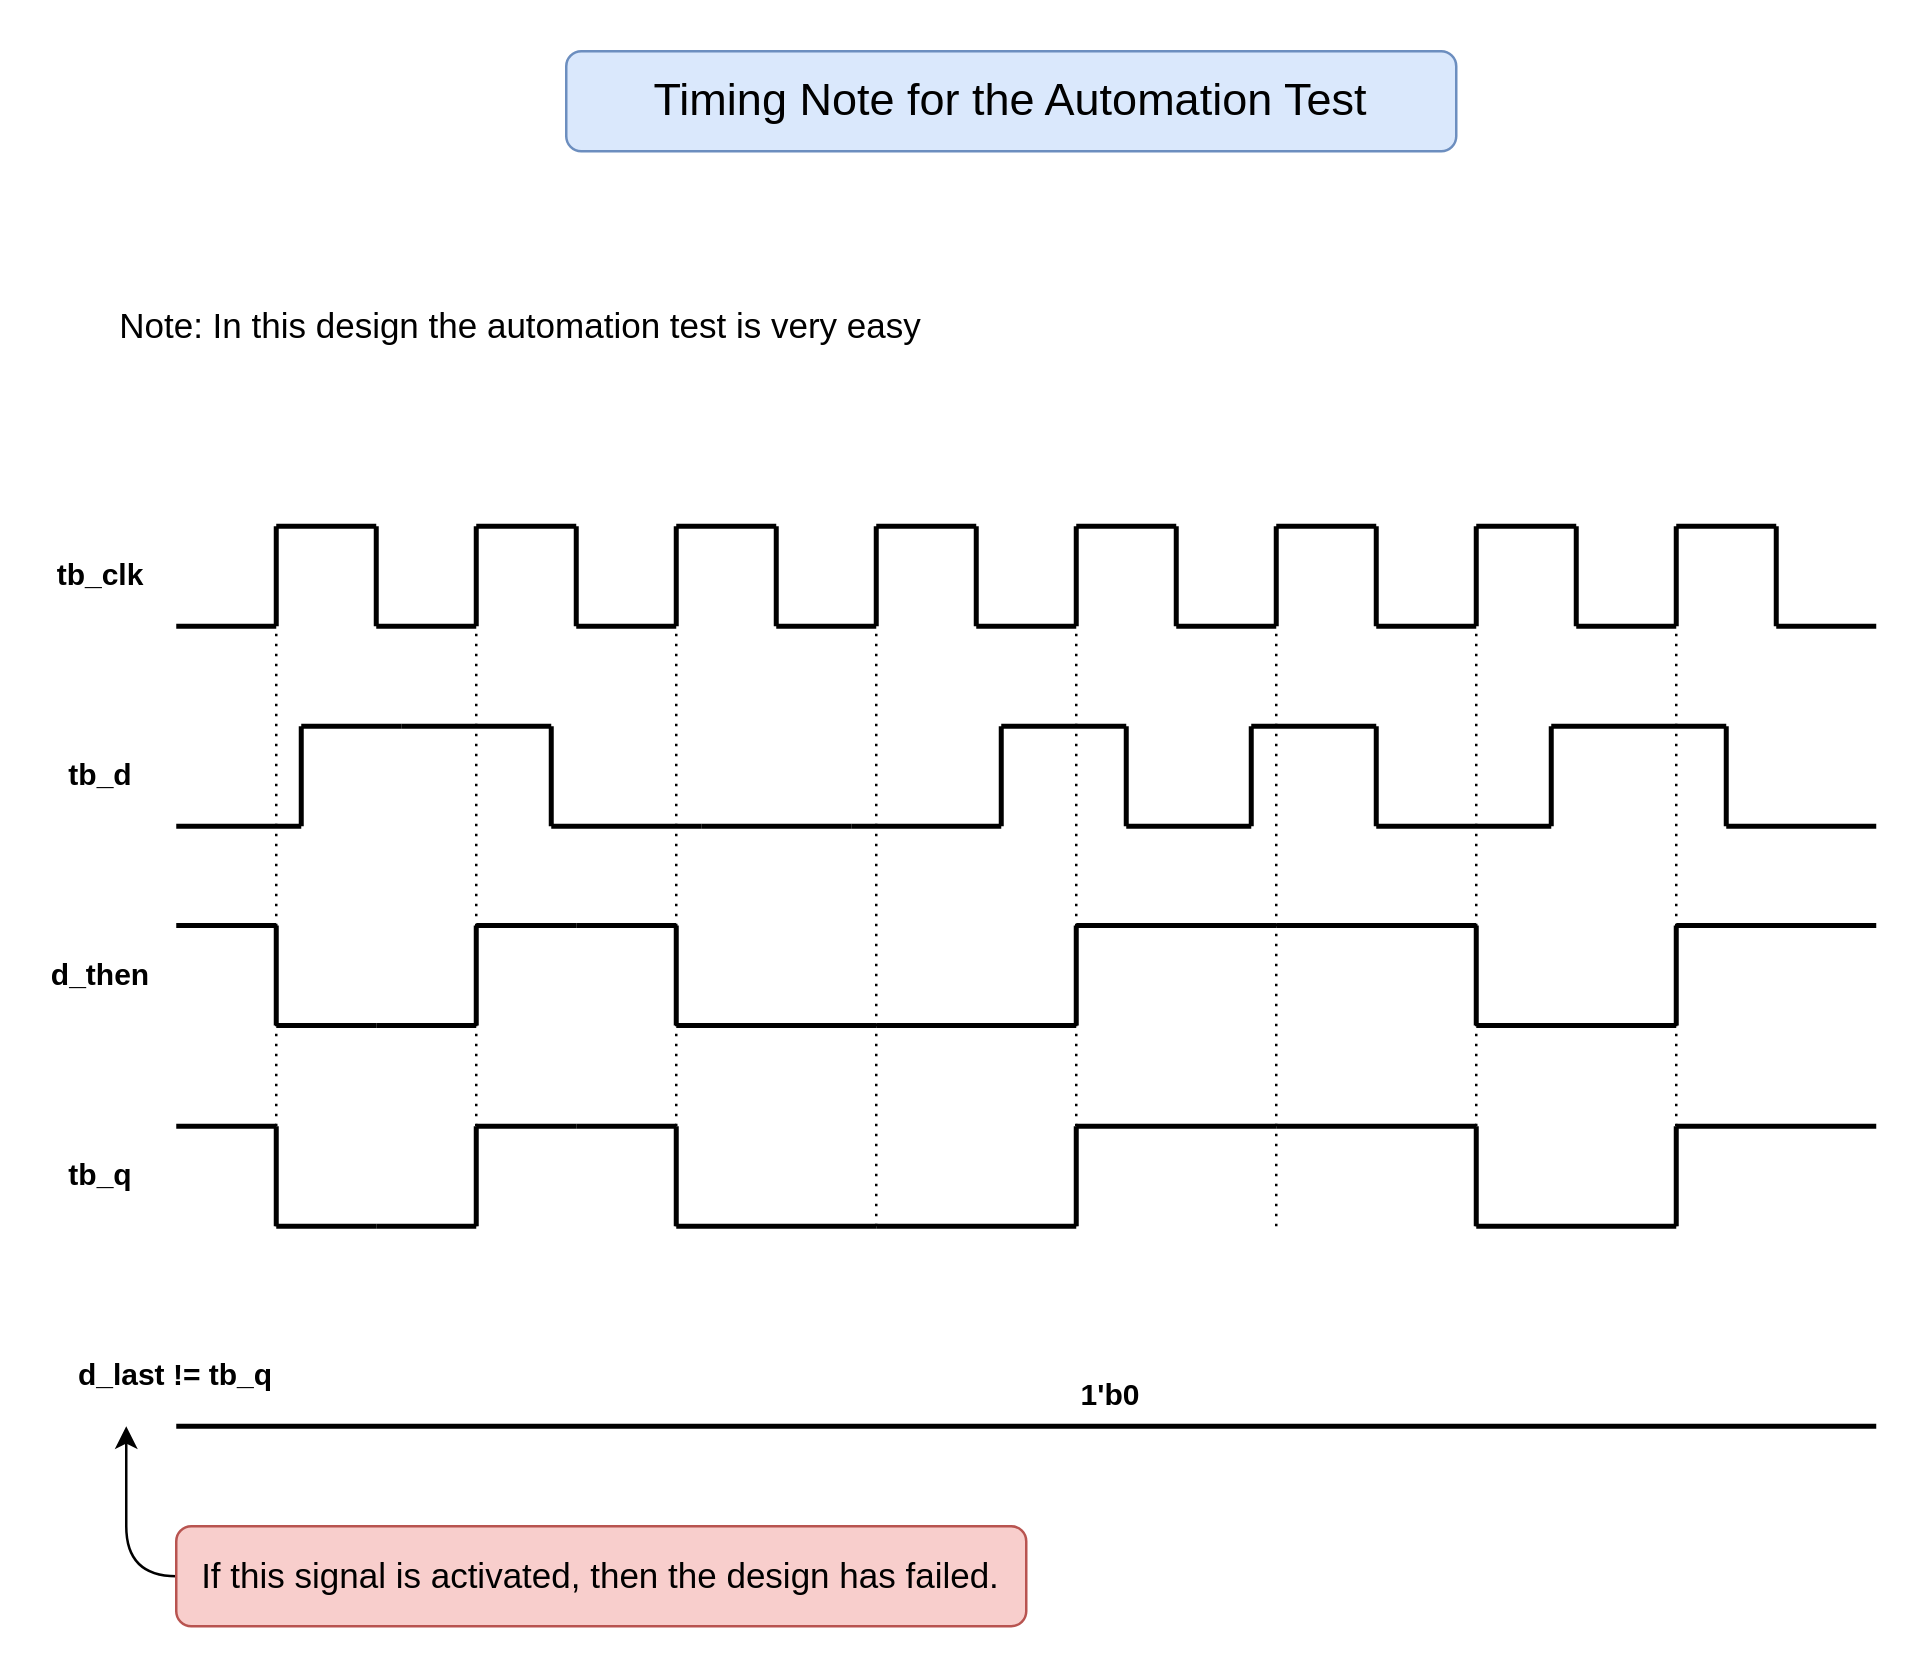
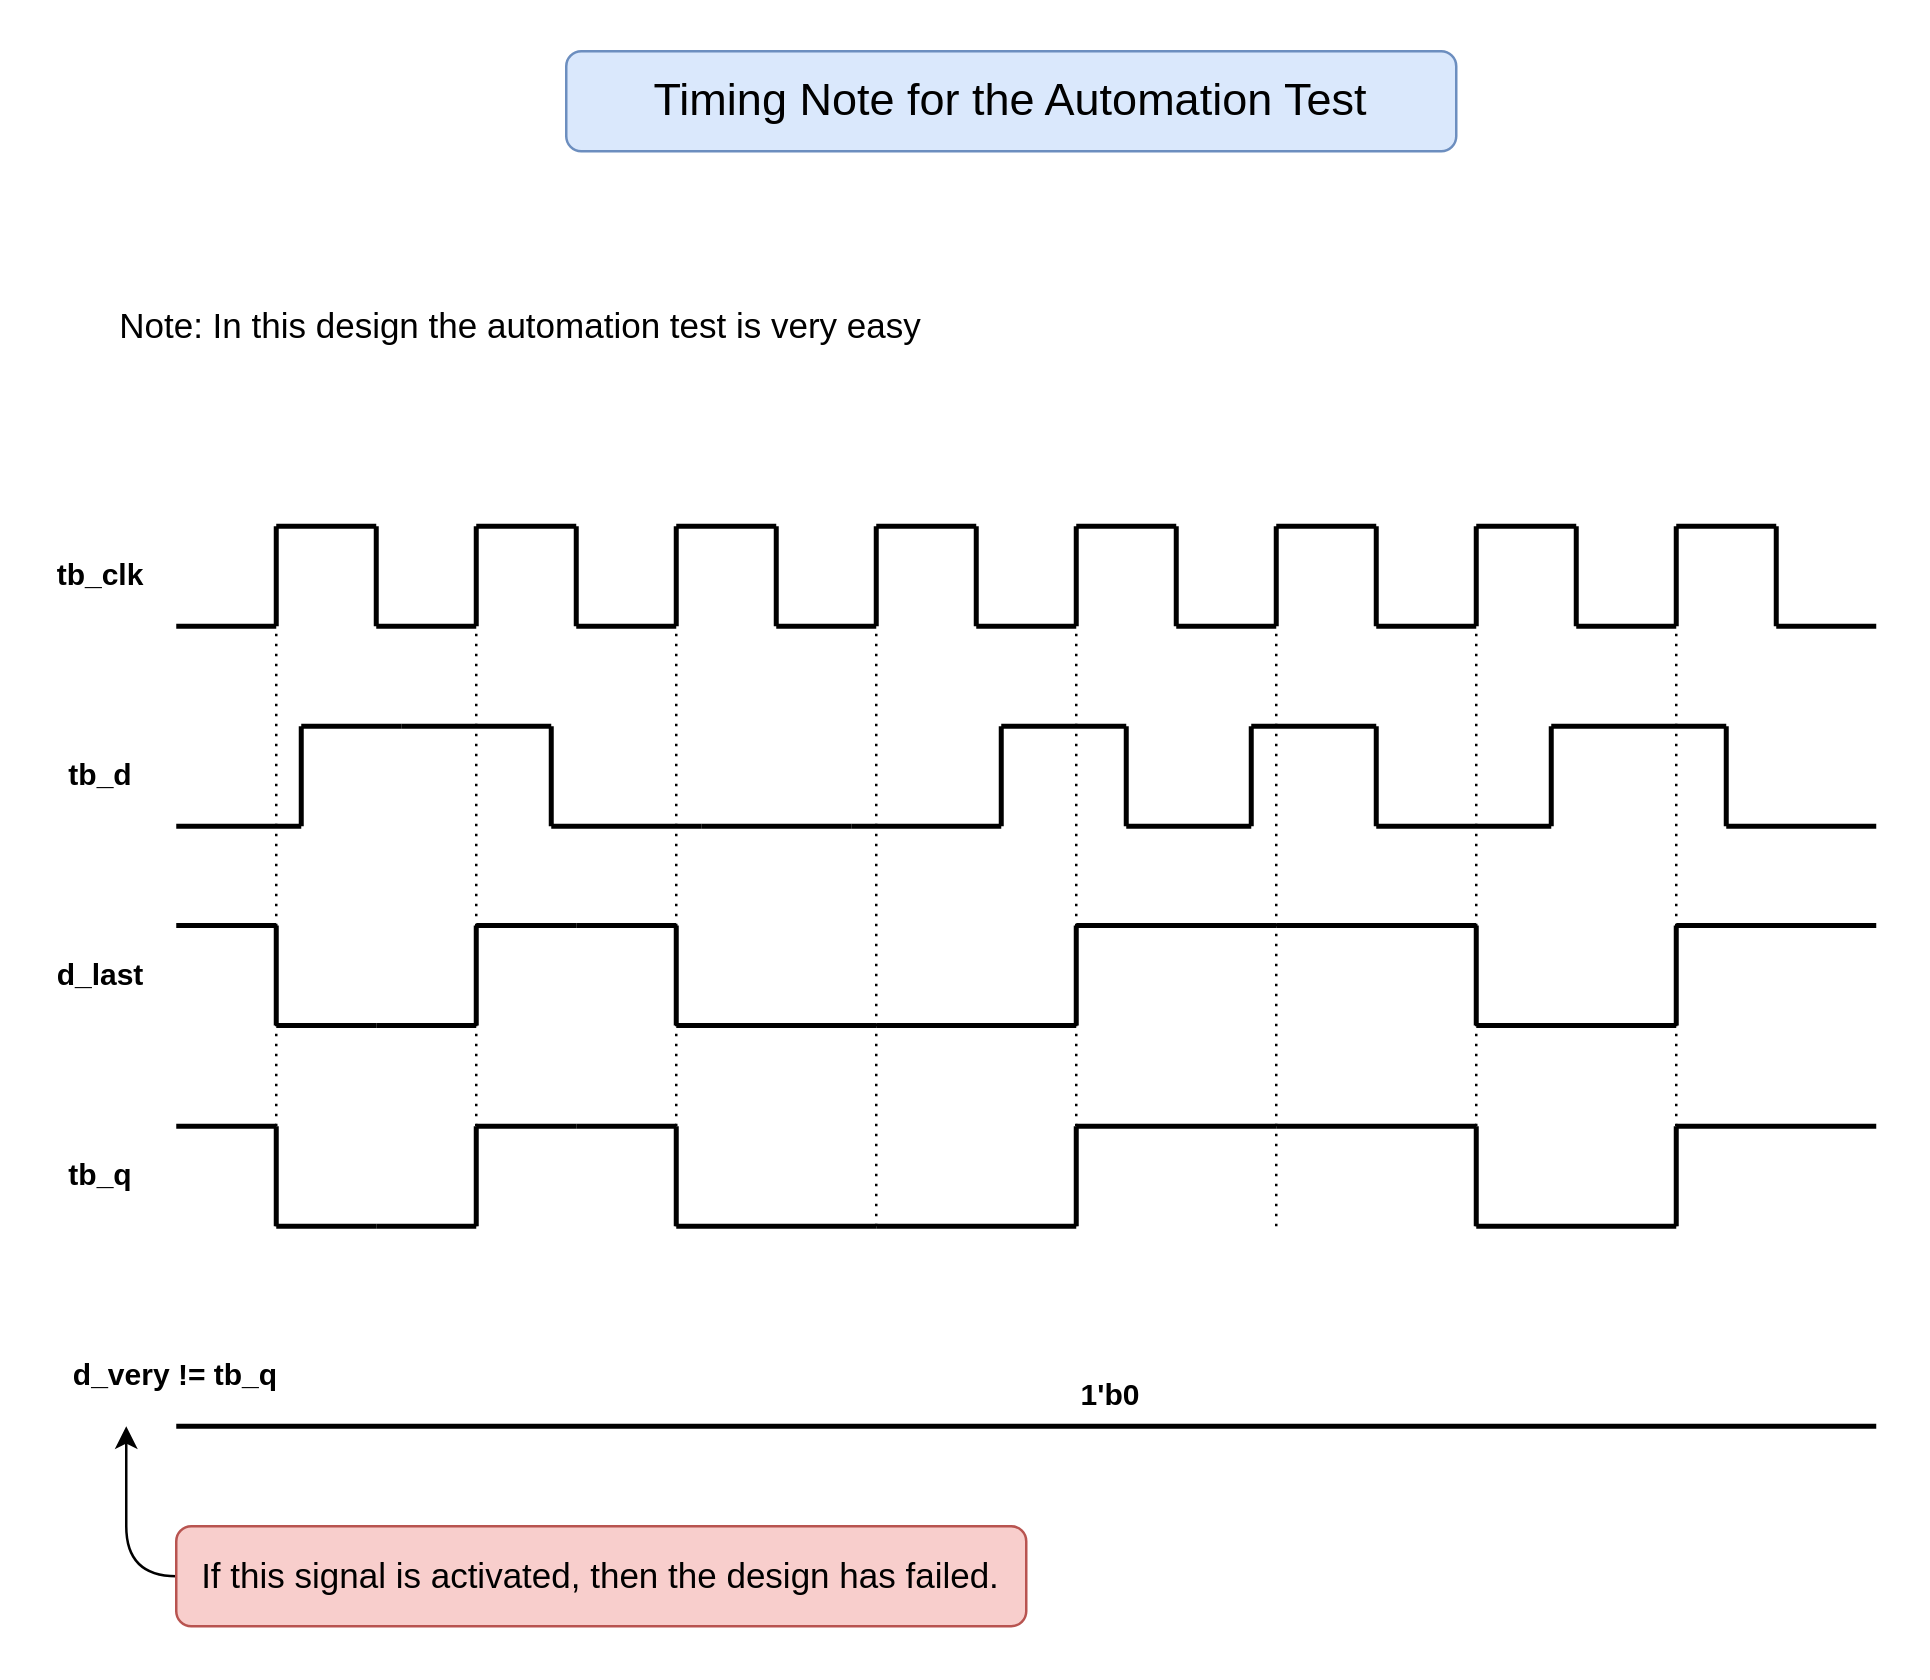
(101, 976) -> (101, 976)
(176, 1376) -> (176, 1376)
